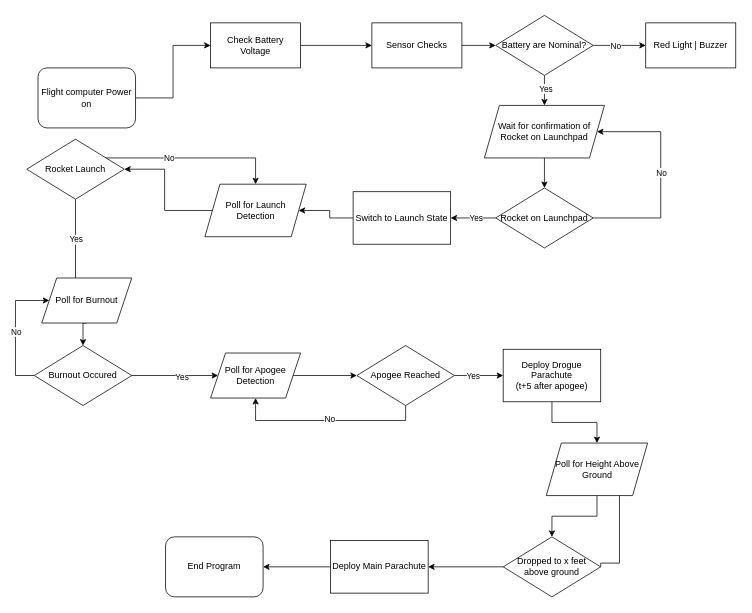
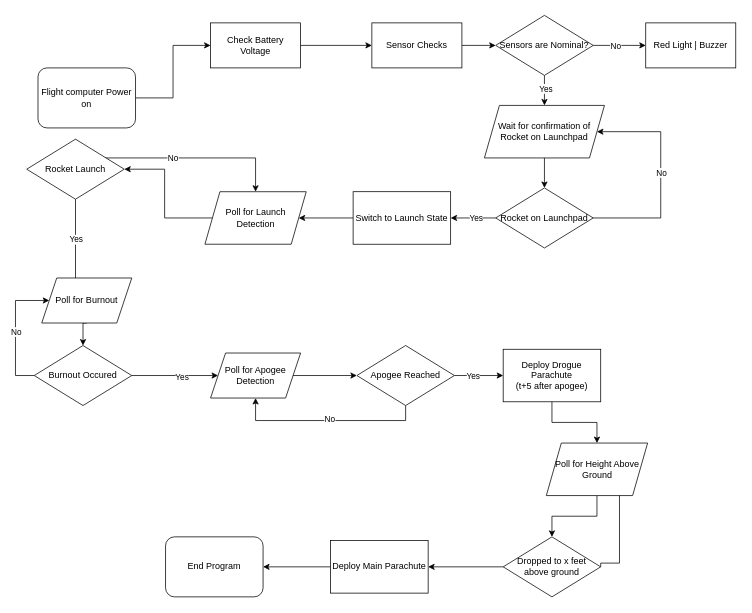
(544, 45) -> (544, 45)
(255, 210) -> (255, 218)
